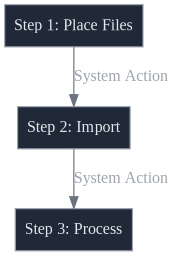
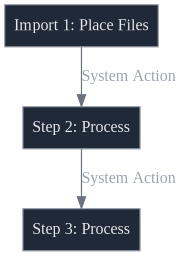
(74, 26) -> (81, 26)
(74, 128) -> (81, 128)
